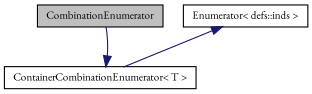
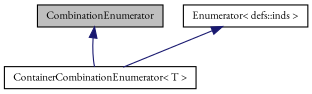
(108, 41) -> (93, 52)
